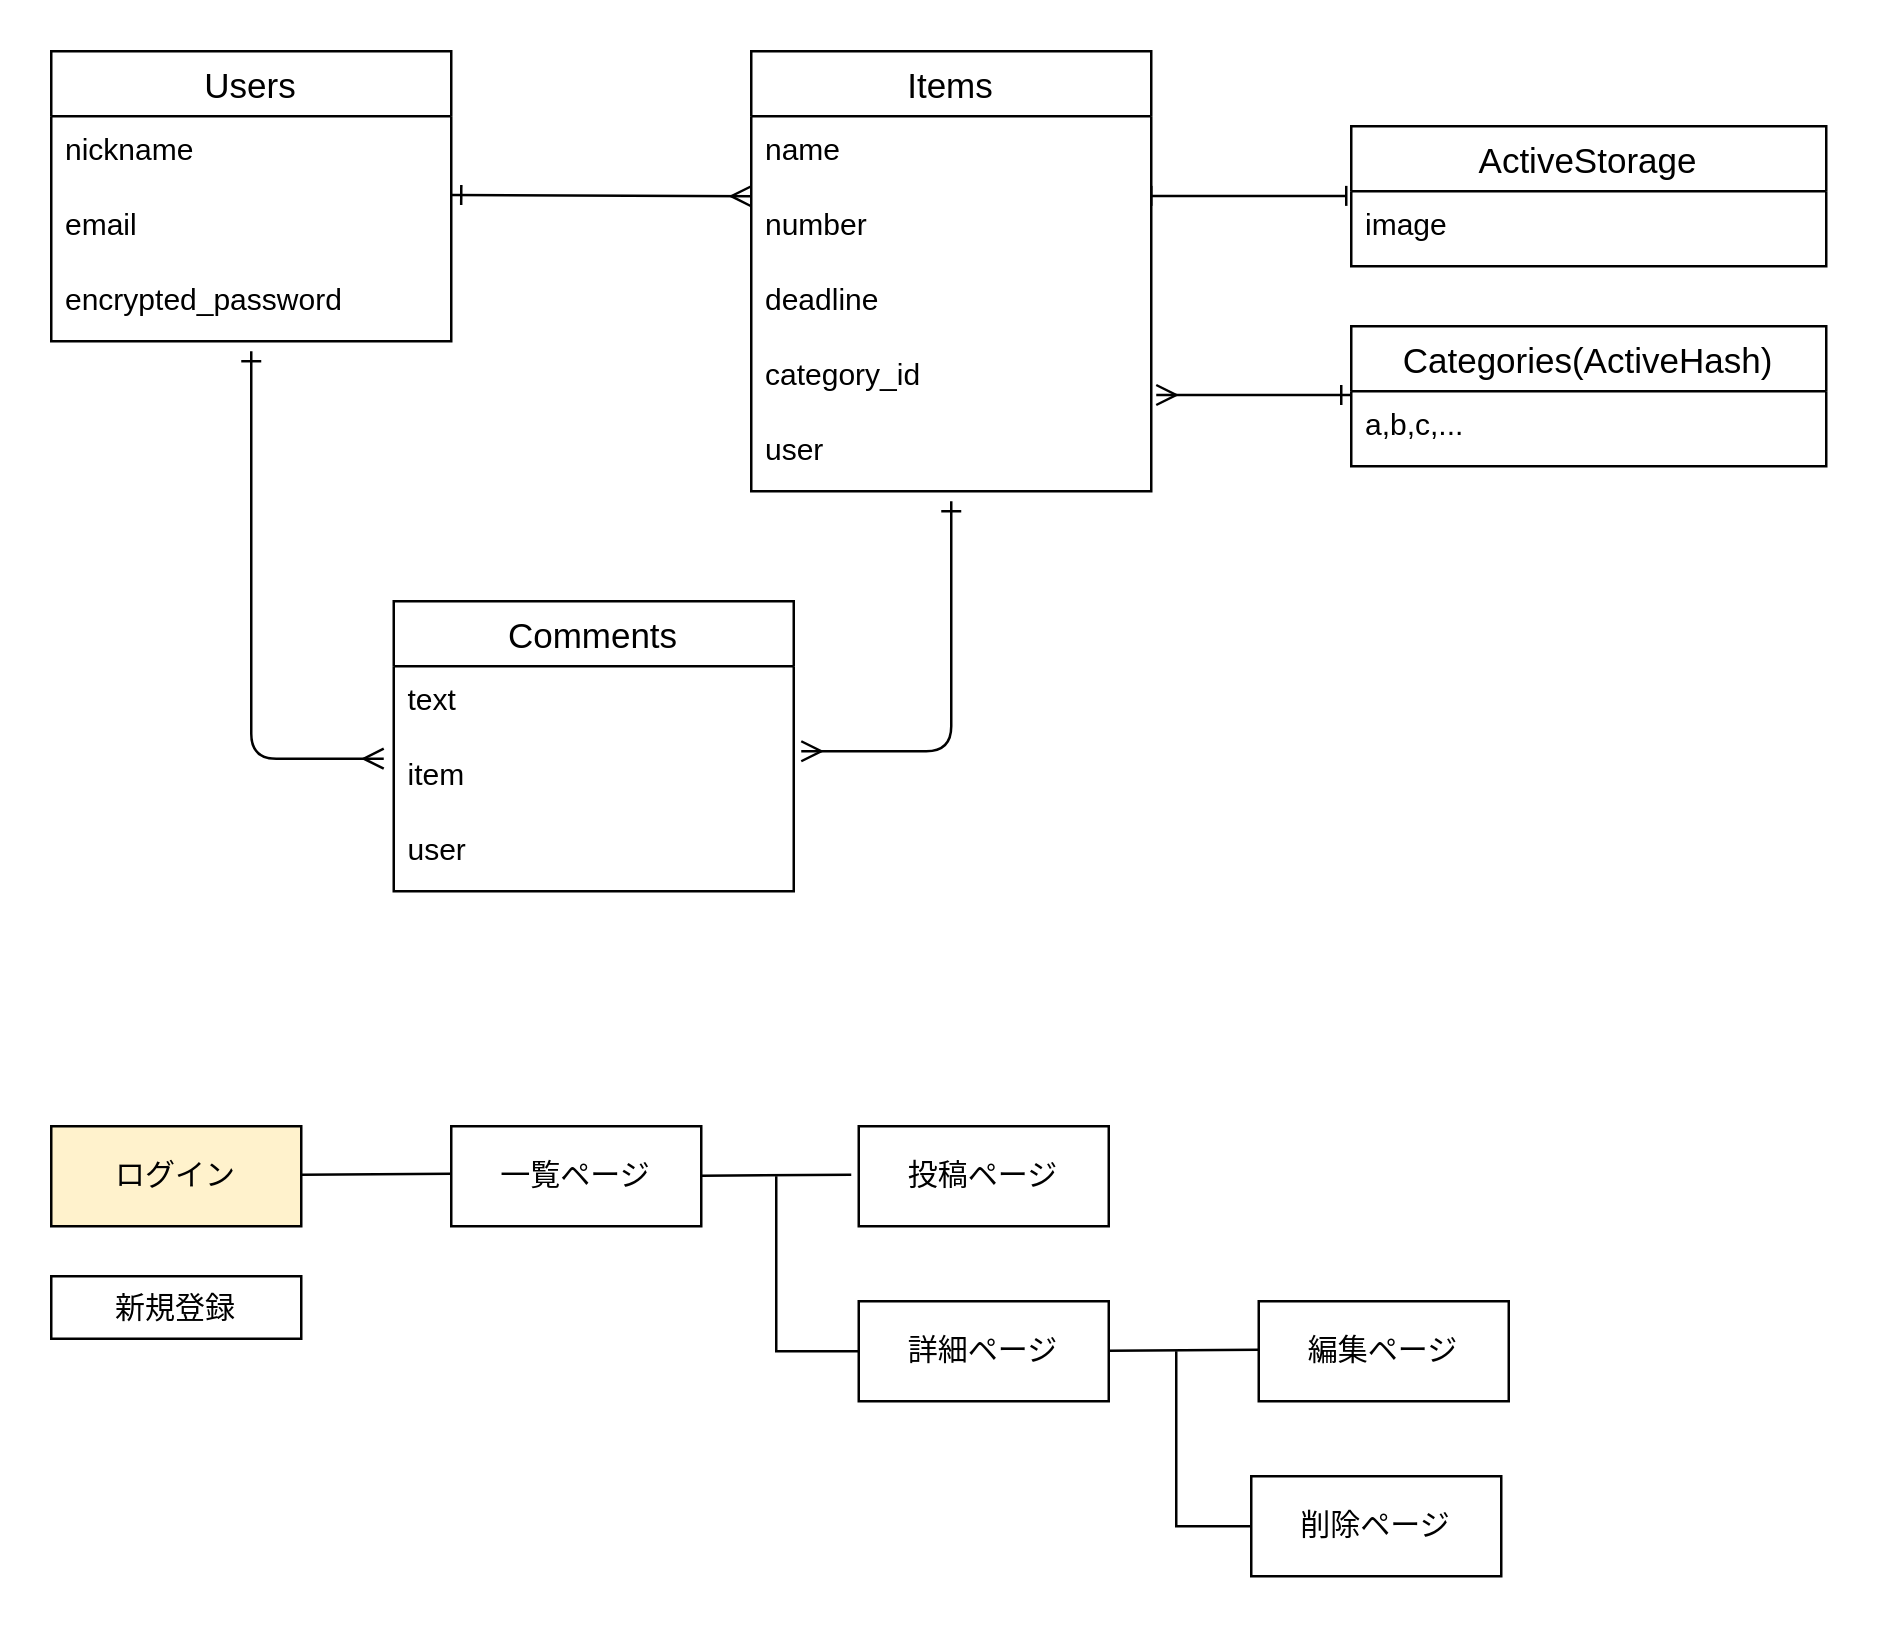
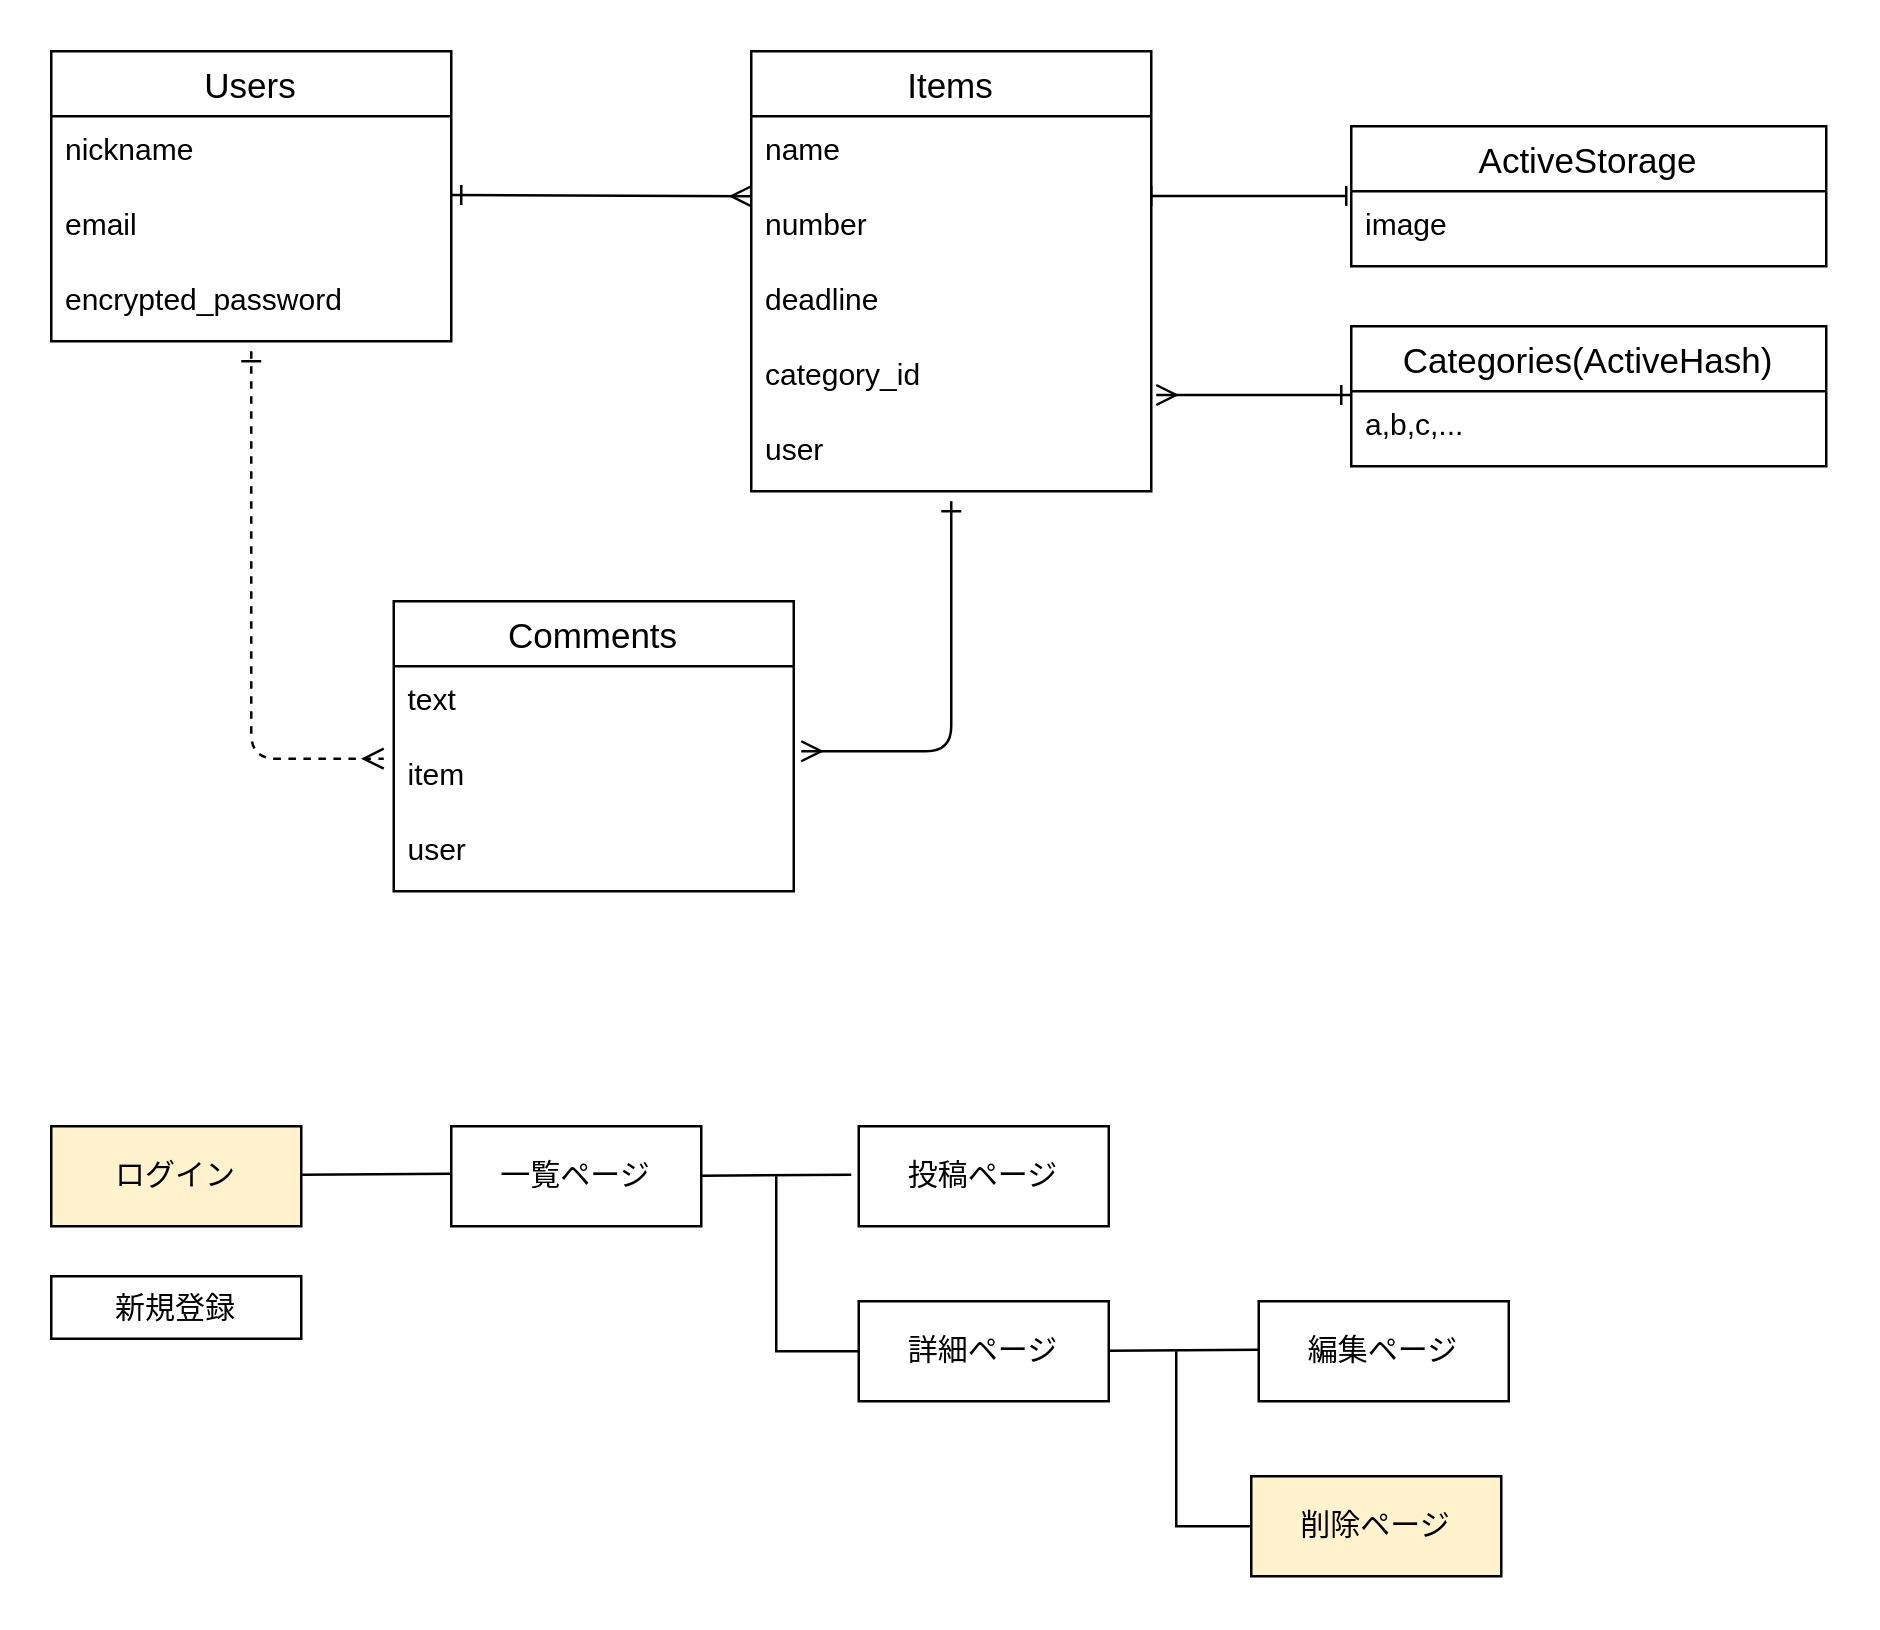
(251, 614) -> (251, 614)
(1376, 1526) -> (1376, 1526)
